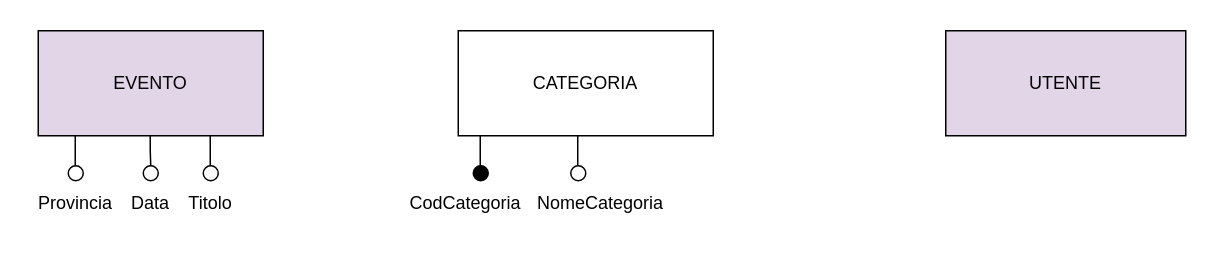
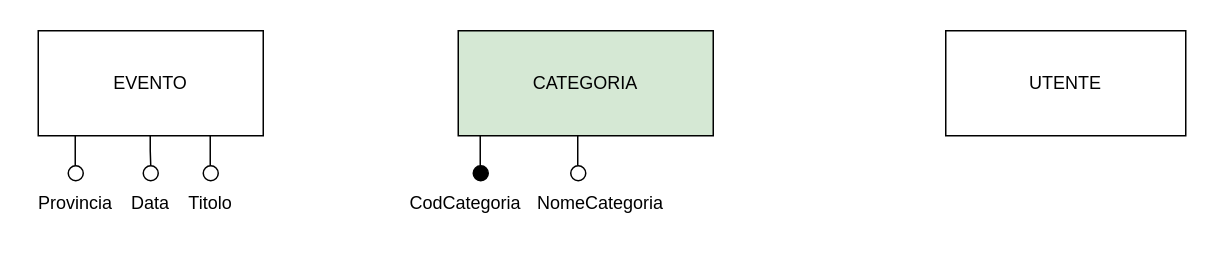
(151, 83) -> (151, 83)
(586, 83) -> (586, 83)
(1066, 83) -> (1066, 83)
